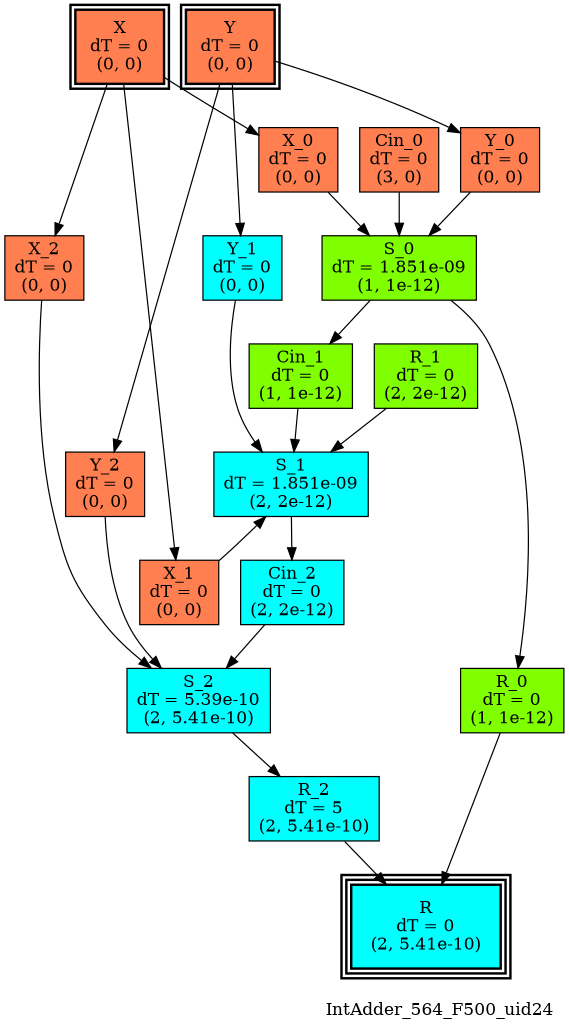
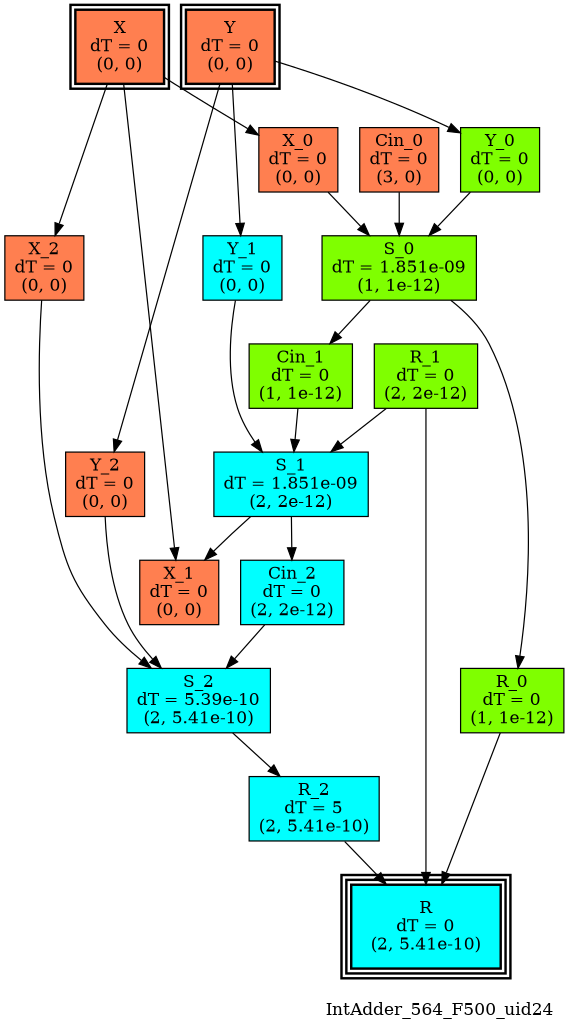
(500, 160) -> (500, 160)
(238, 543) -> (232, 534)
none -> (426, 640)
